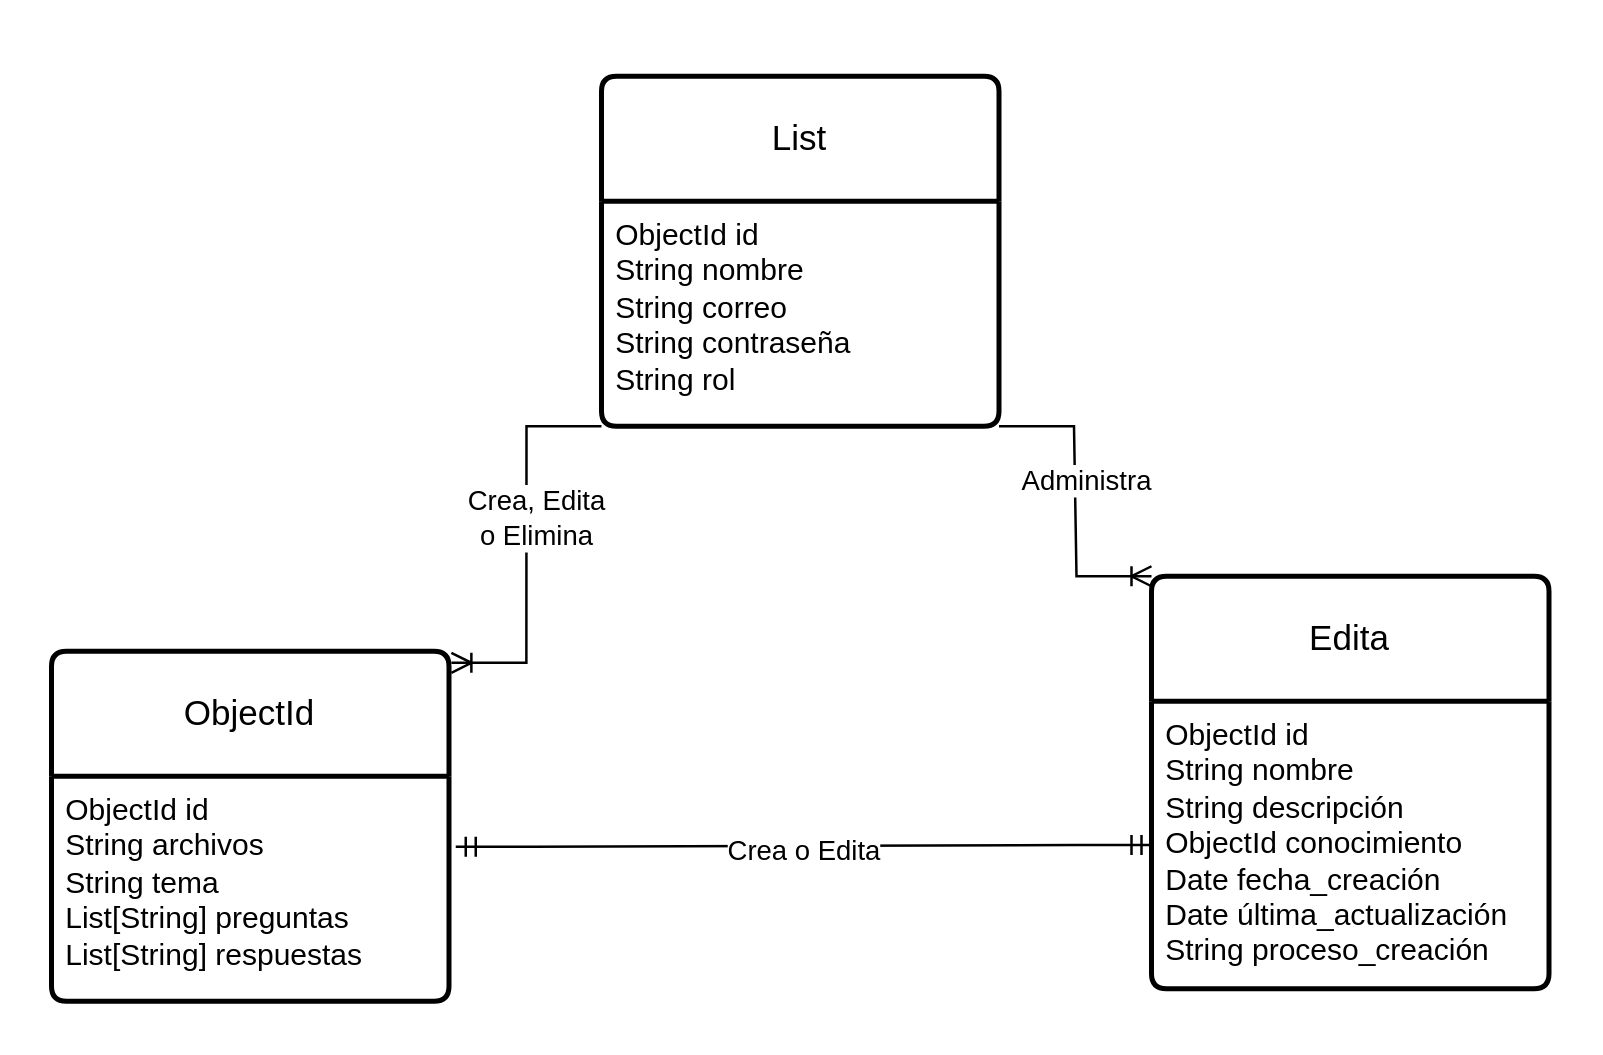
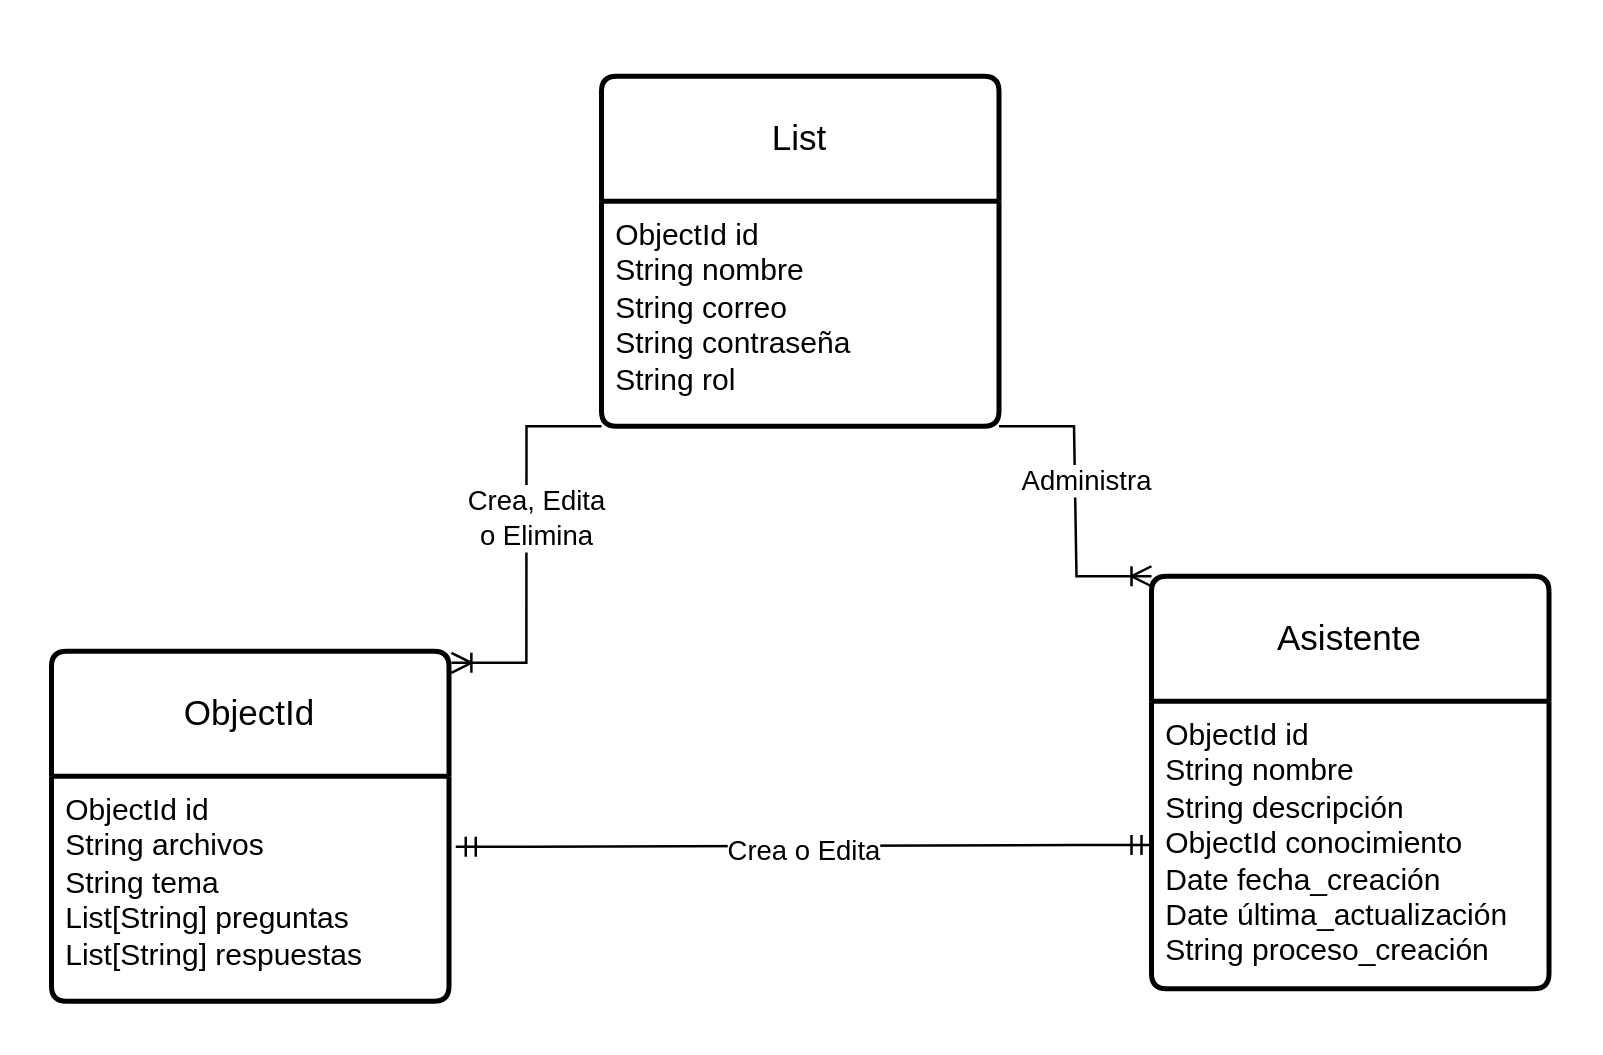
(1350, 639) -> (1350, 639)
